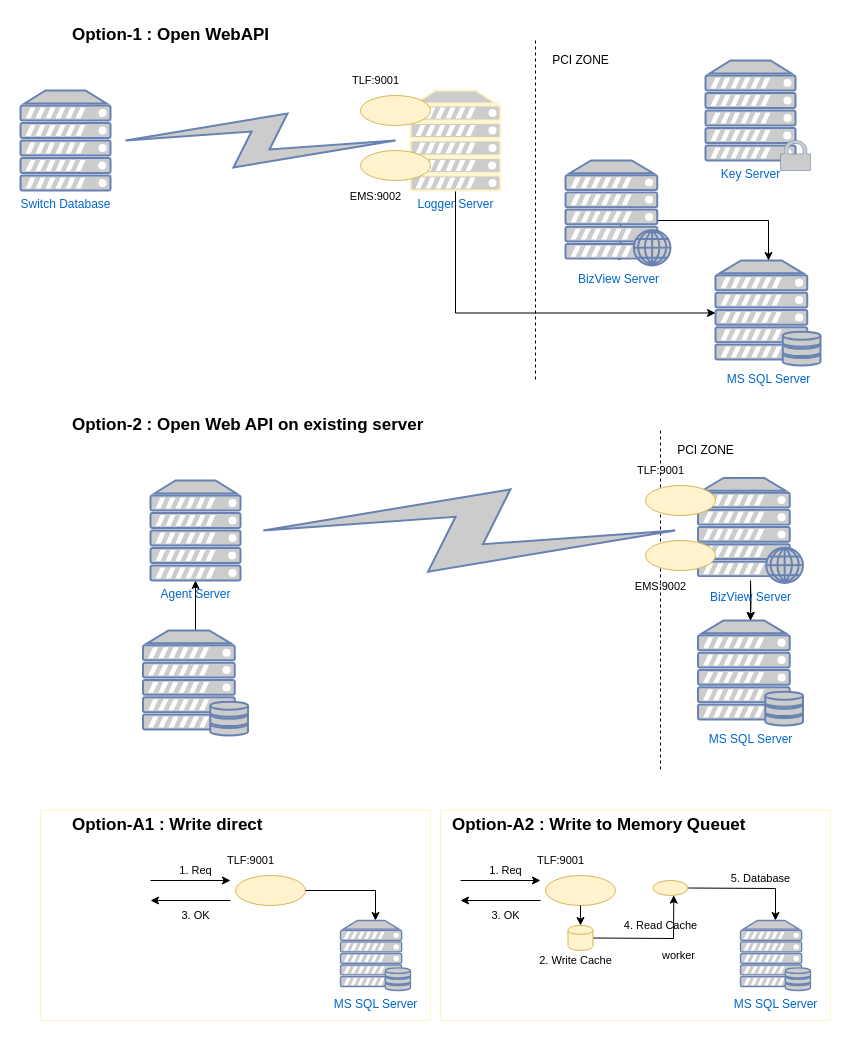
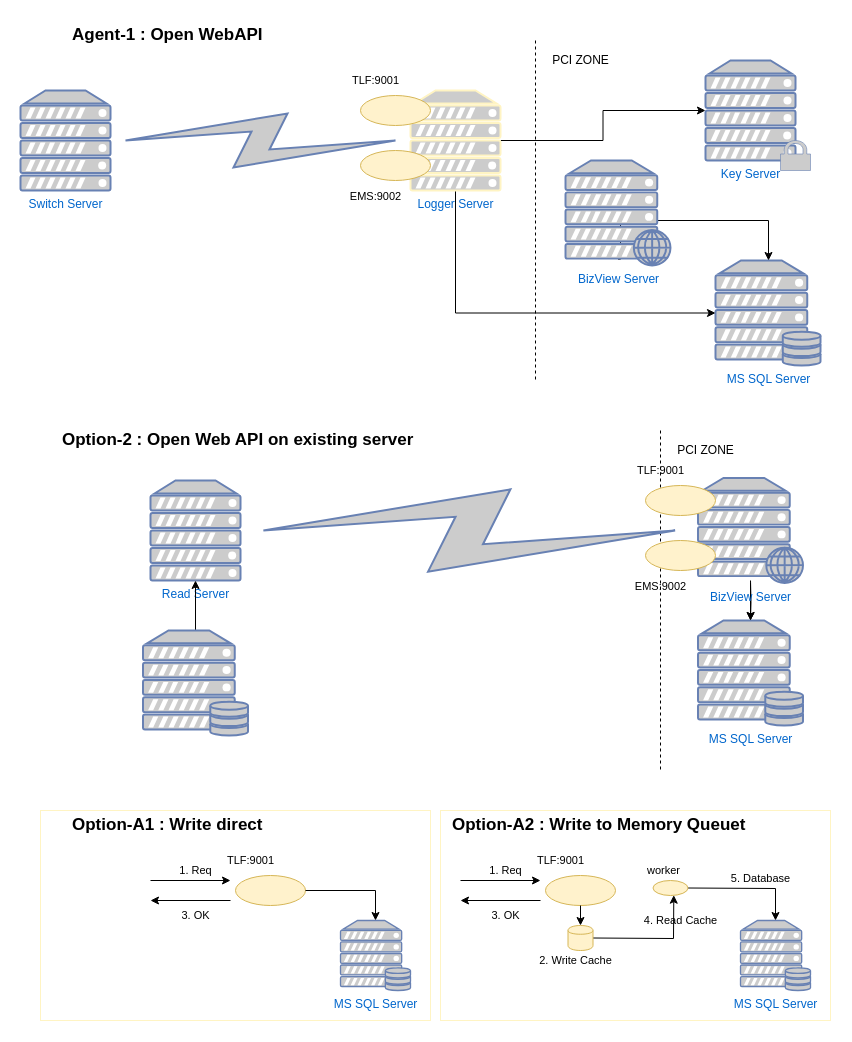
(166, 36) -> (164, 36)
none -> (603, 129)
(66, 205) -> (66, 205)
(256, 426) -> (246, 441)
(196, 595) -> (196, 595)
(661, 926) -> (681, 921)
(678, 956) -> (663, 871)
